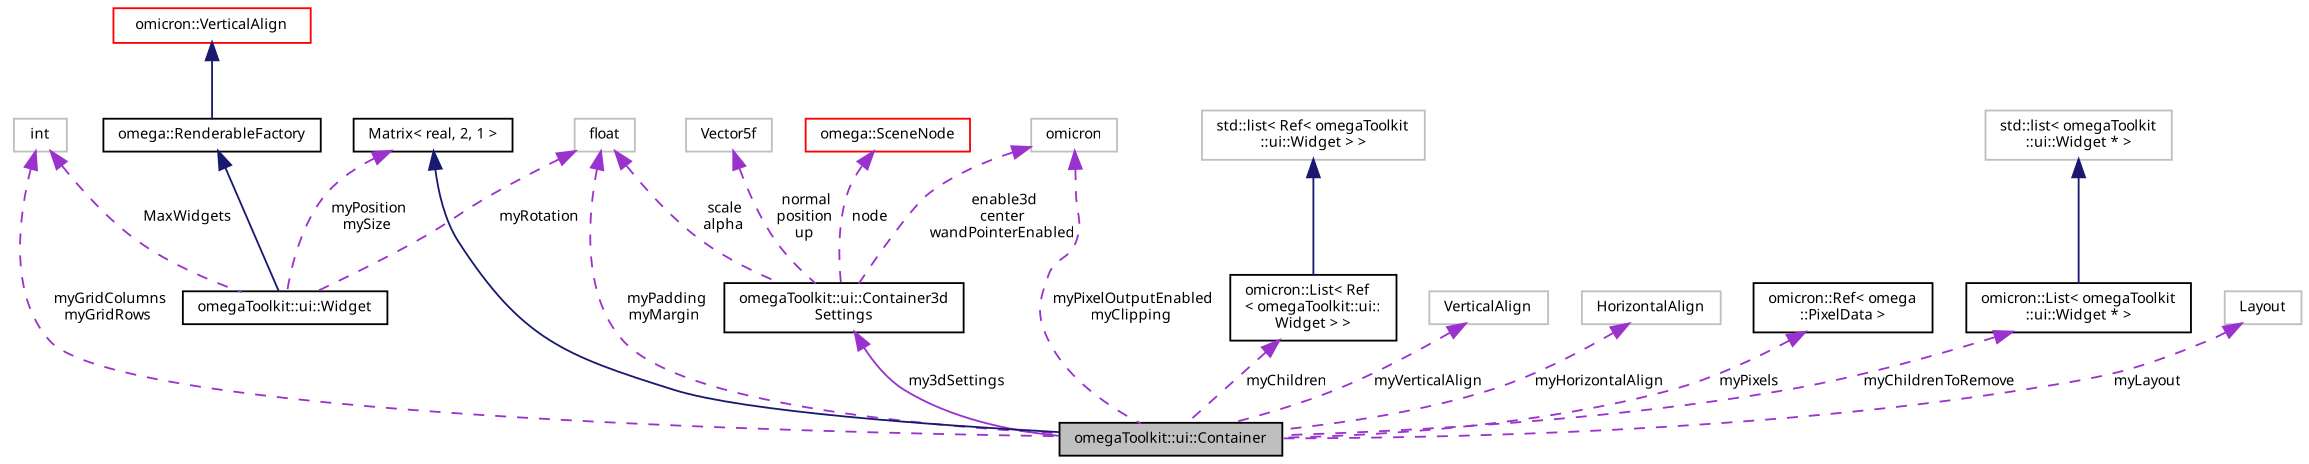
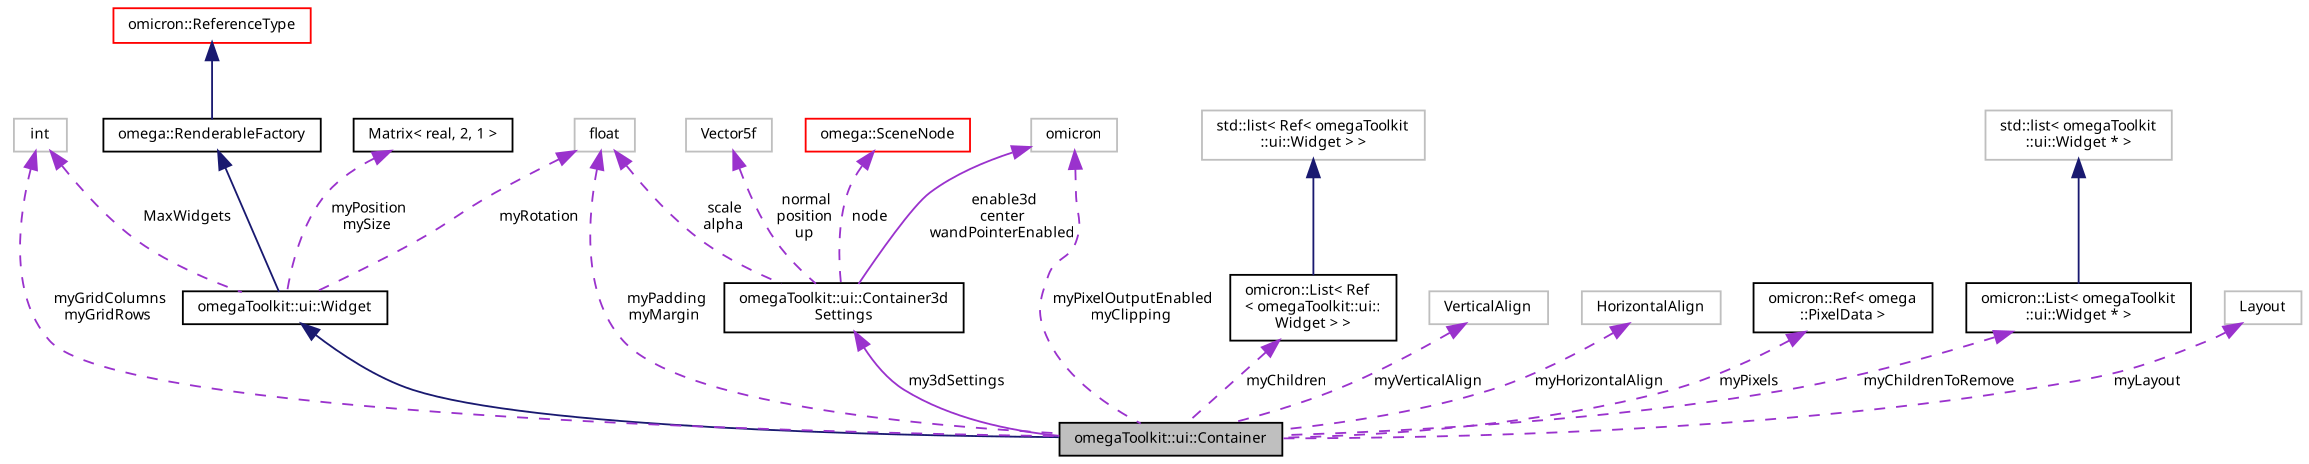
(212, 26) -> (212, 26)
(921, 201) -> (921, 201)
(694, 395) -> (678, 425)
